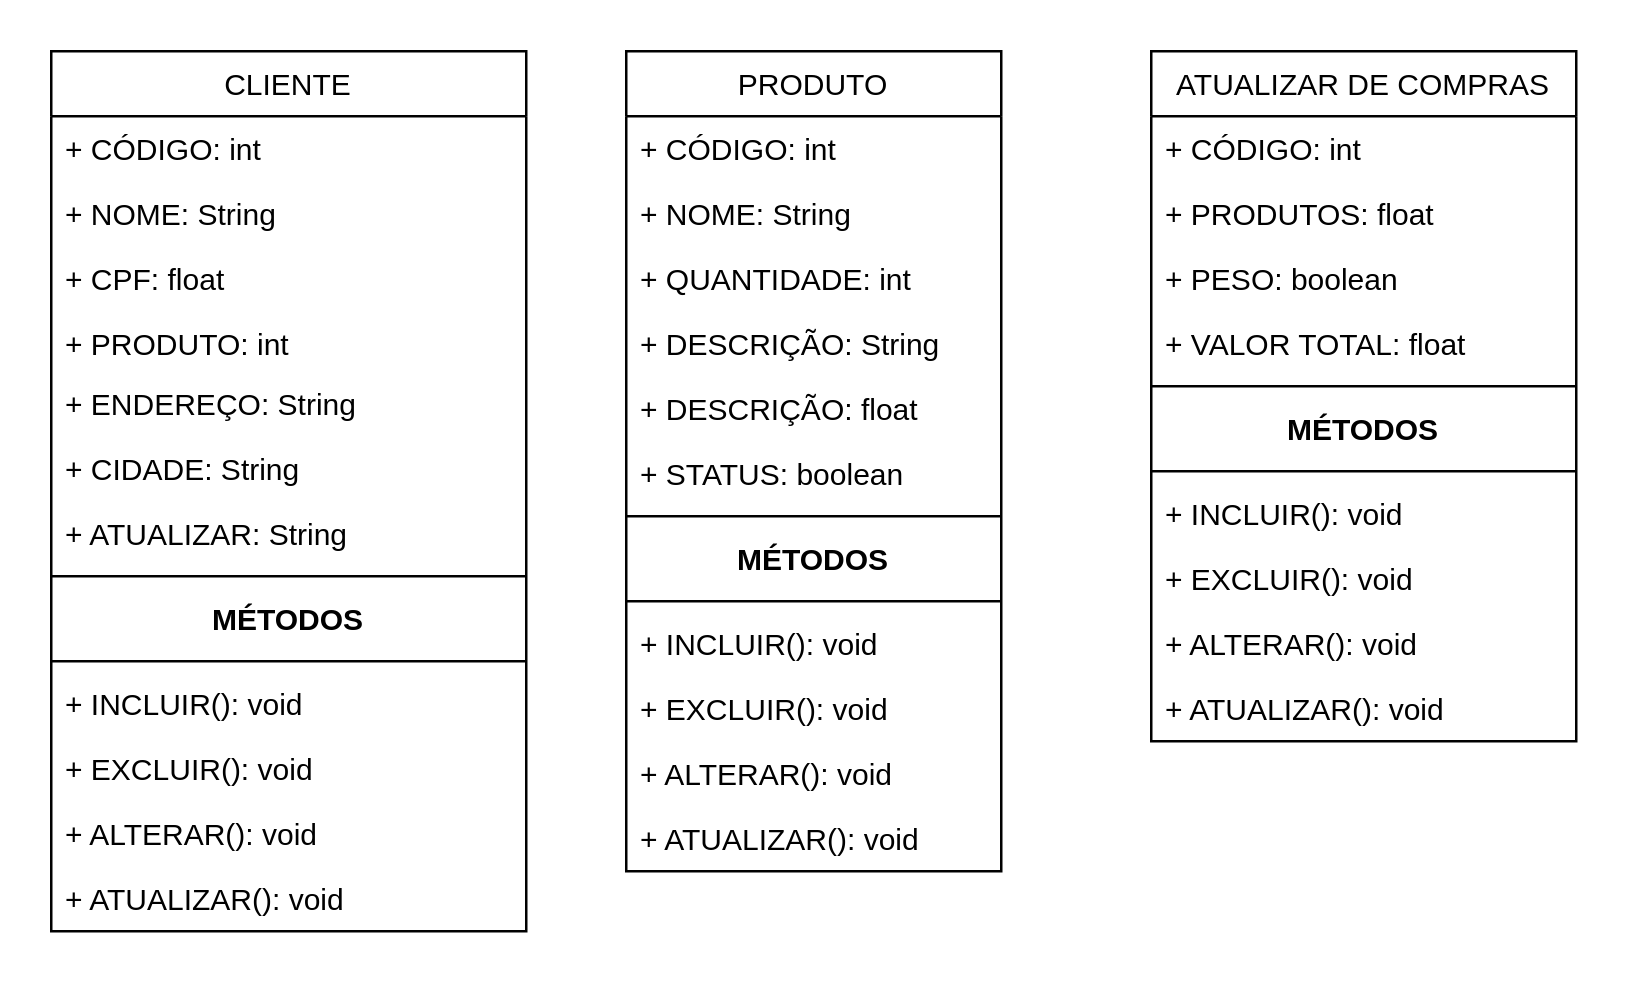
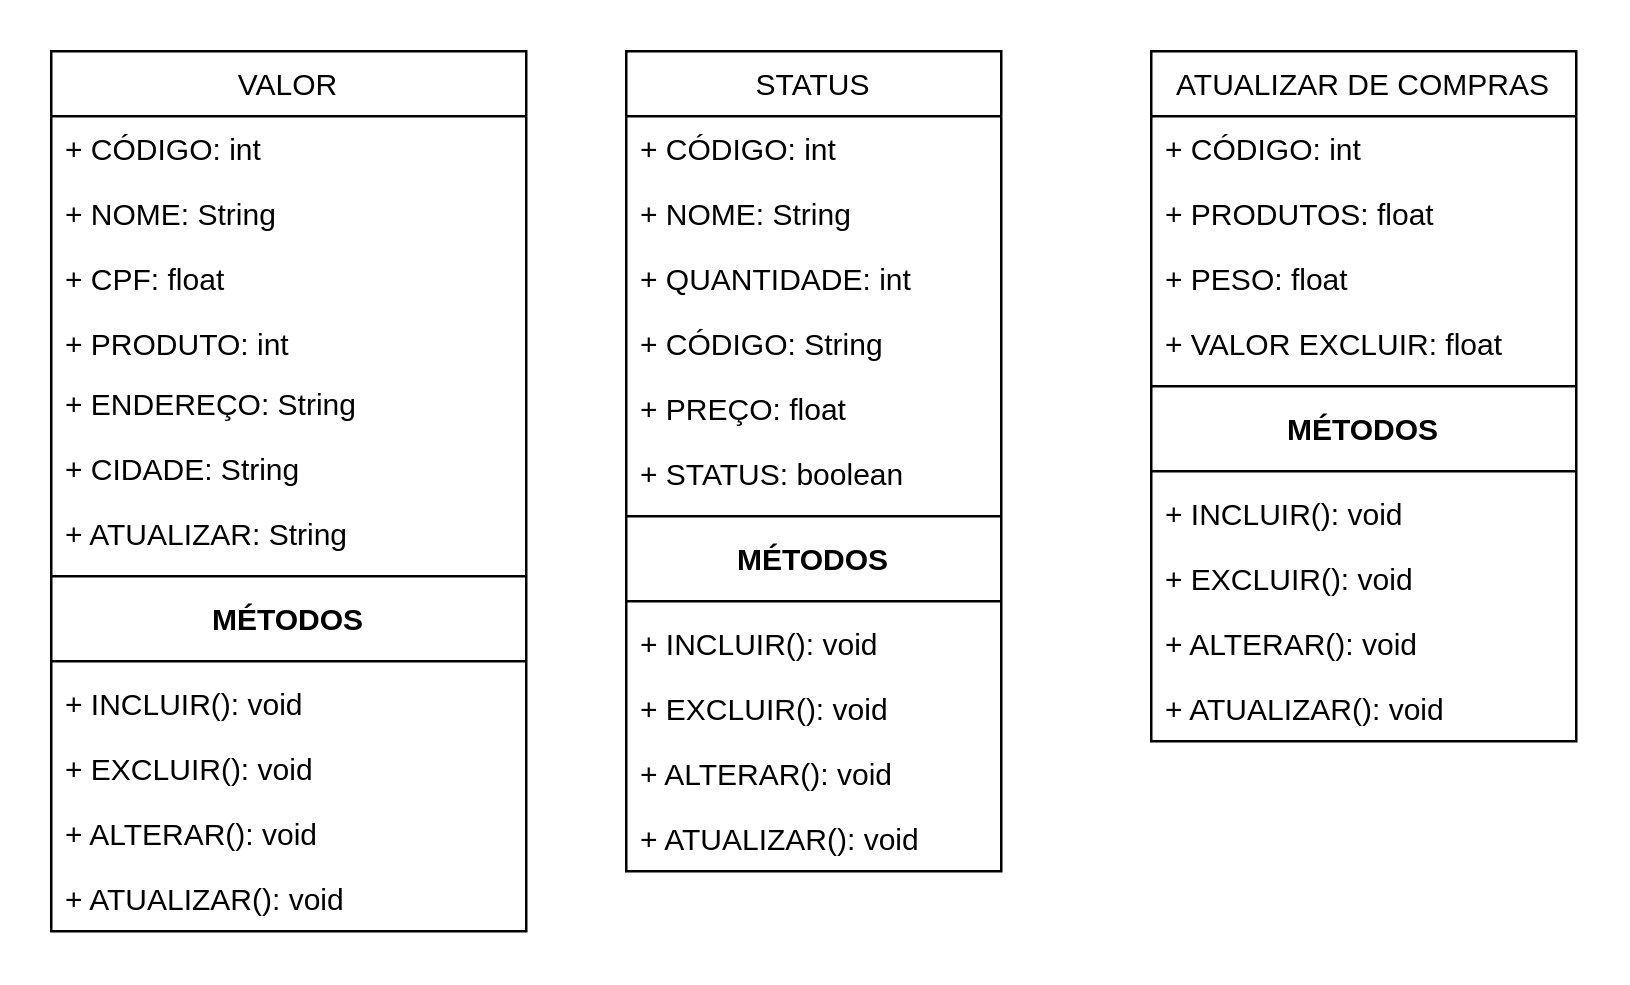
(288, 85) -> (288, 85)
(813, 85) -> (813, 85)
(1275, 280) -> (1259, 280)
(784, 345) -> (759, 345)
(1314, 345) -> (1330, 345)
(776, 410) -> (742, 410)
